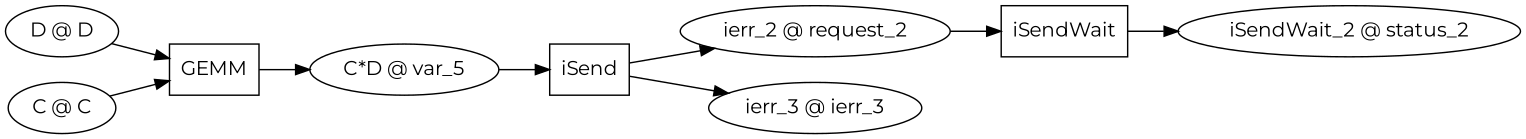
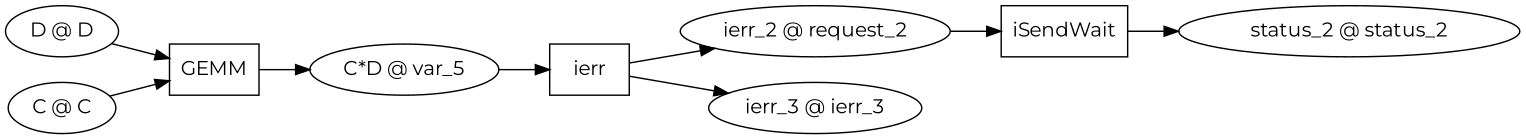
(1349, 31) -> (1349, 31)
(589, 70) -> (589, 70)
